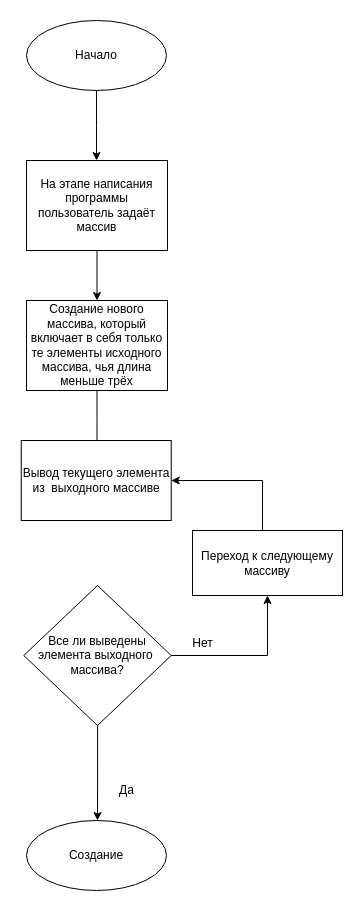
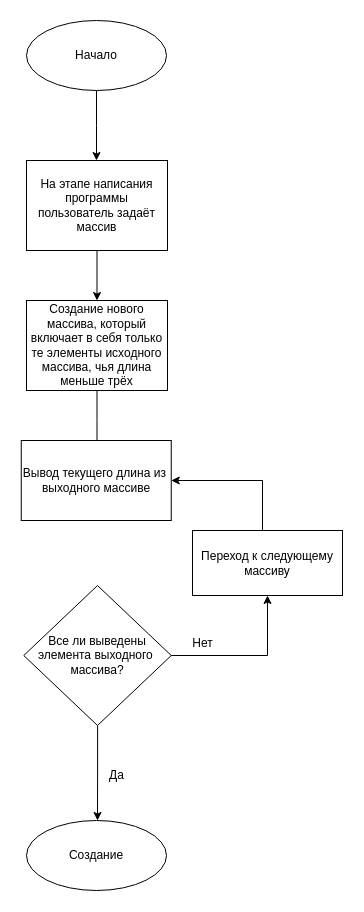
(97, 481) -> (97, 481)
(127, 791) -> (117, 776)
